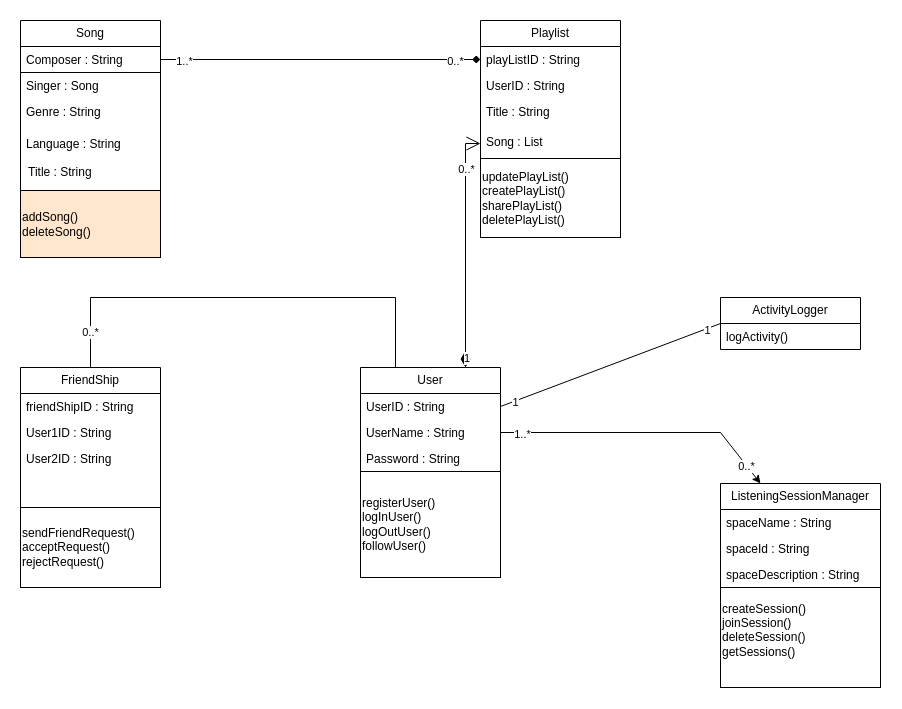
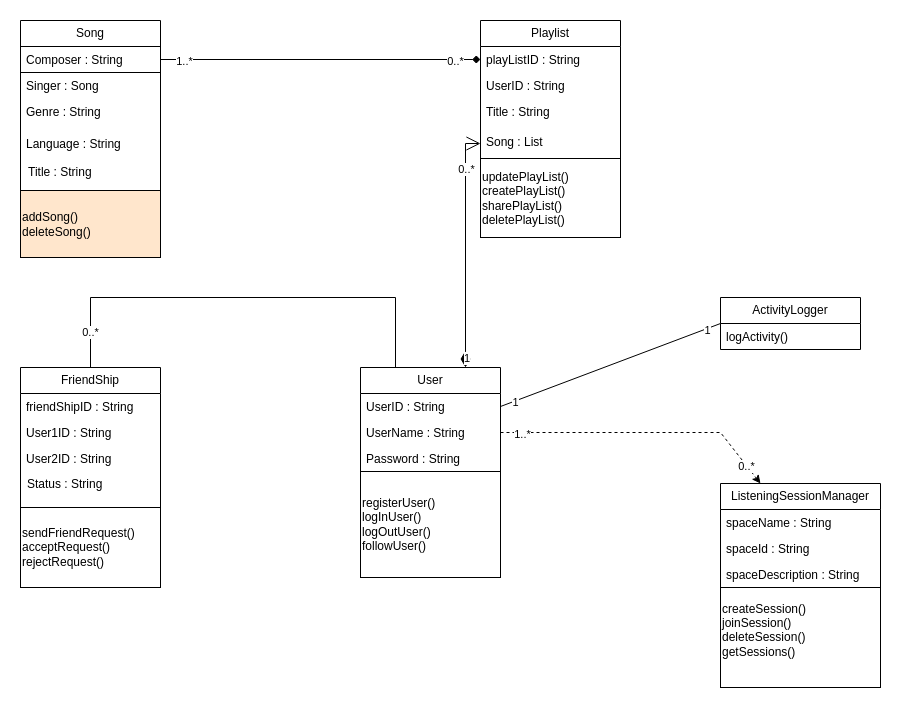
(642, 433) -> (642, 433)
none -> (92, 484)
